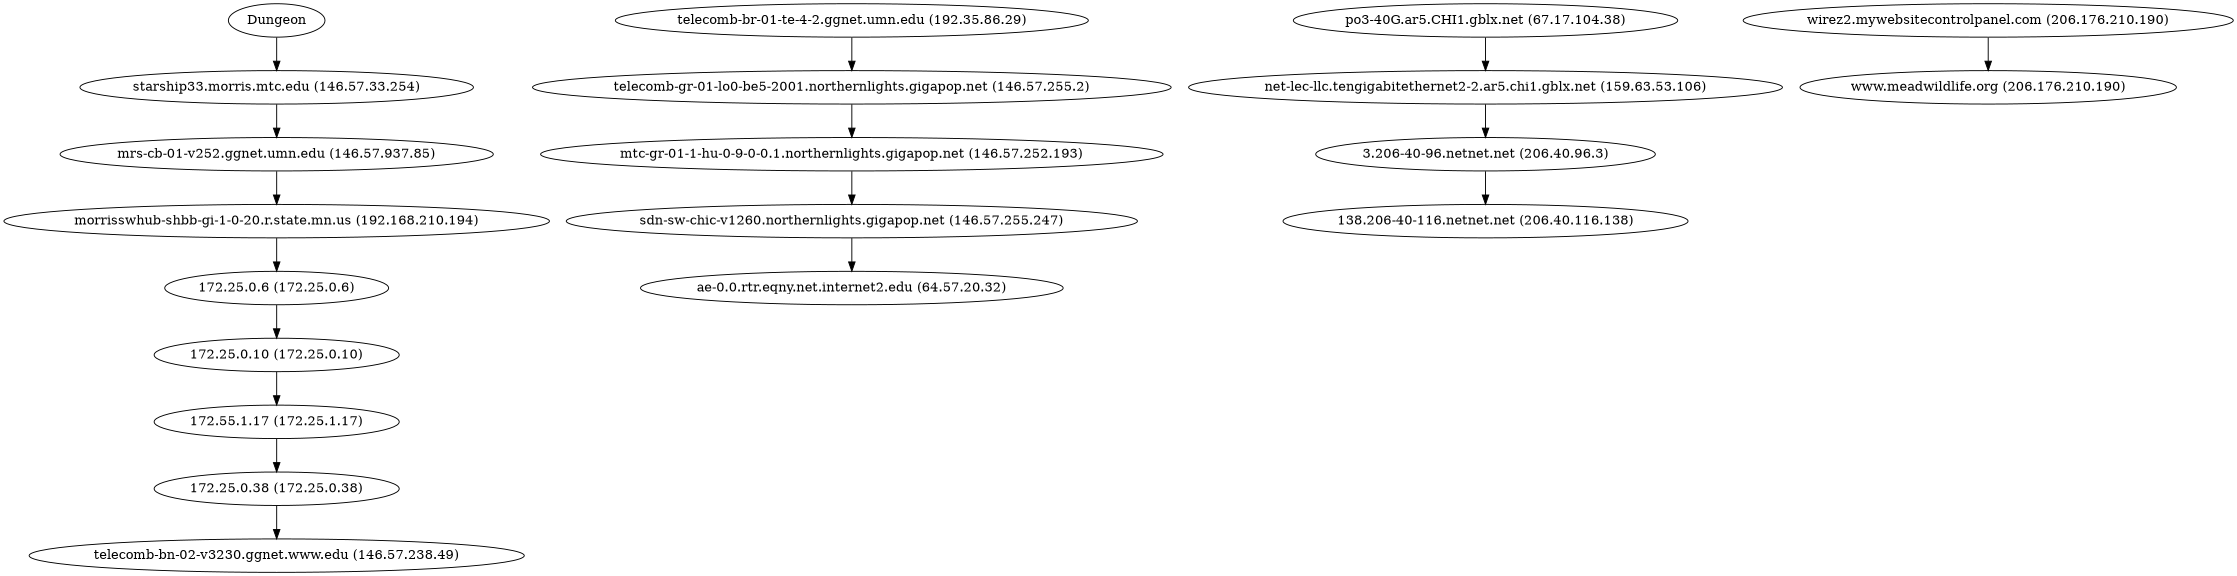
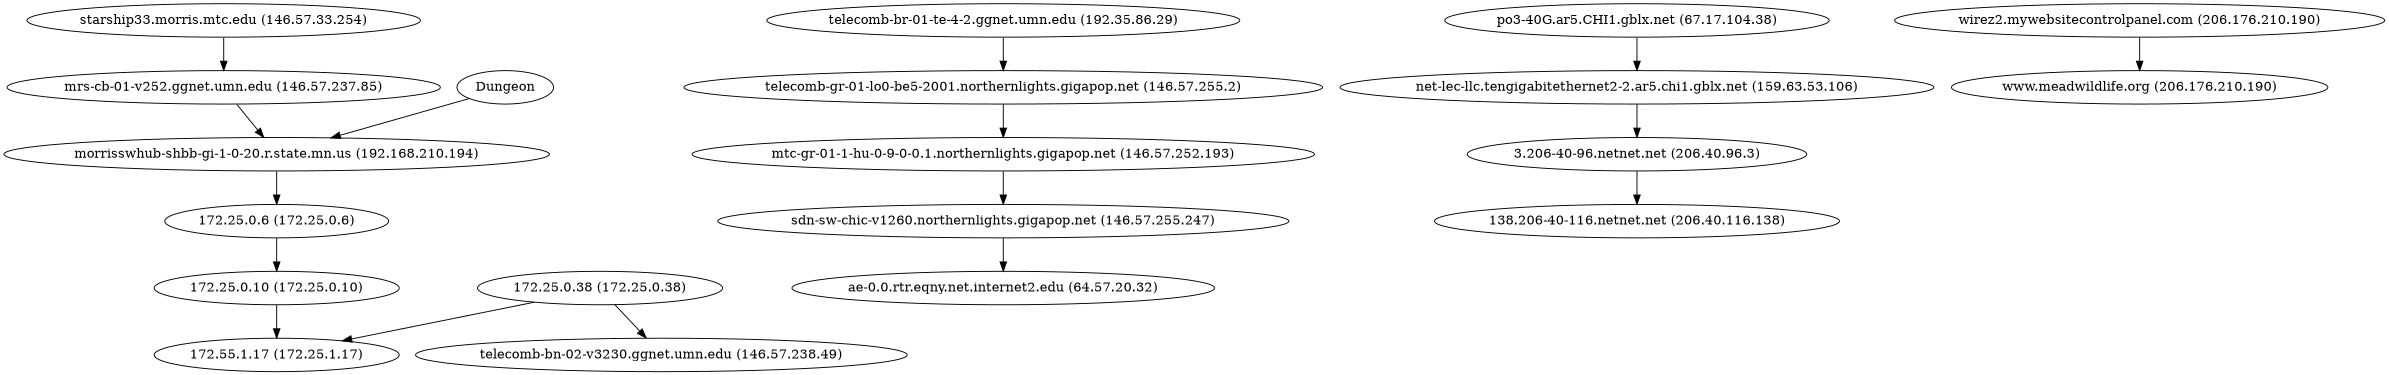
(277, 49) -> (405, 117)
(277, 154) -> (224, 87)
(277, 451) -> (443, 321)
(277, 556) -> (661, 355)
